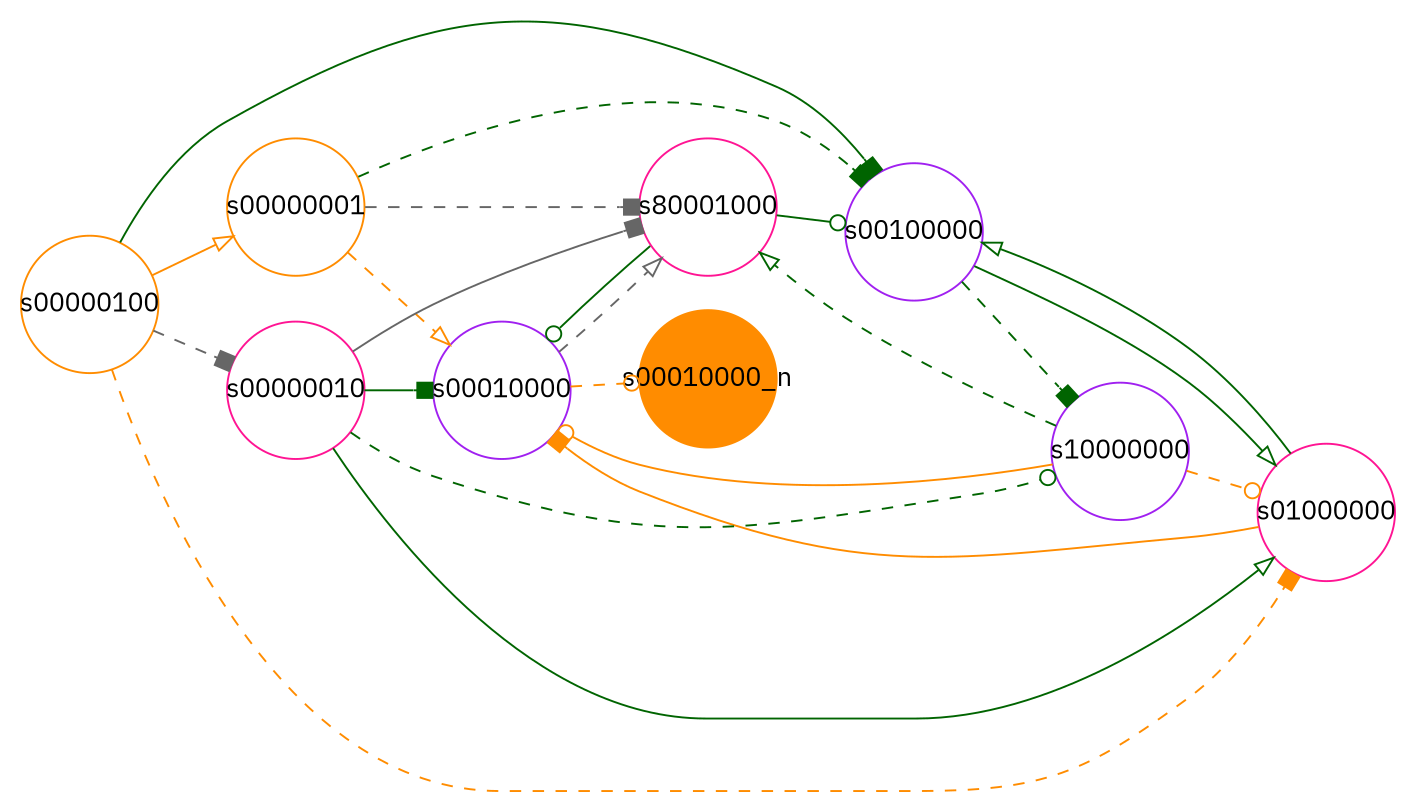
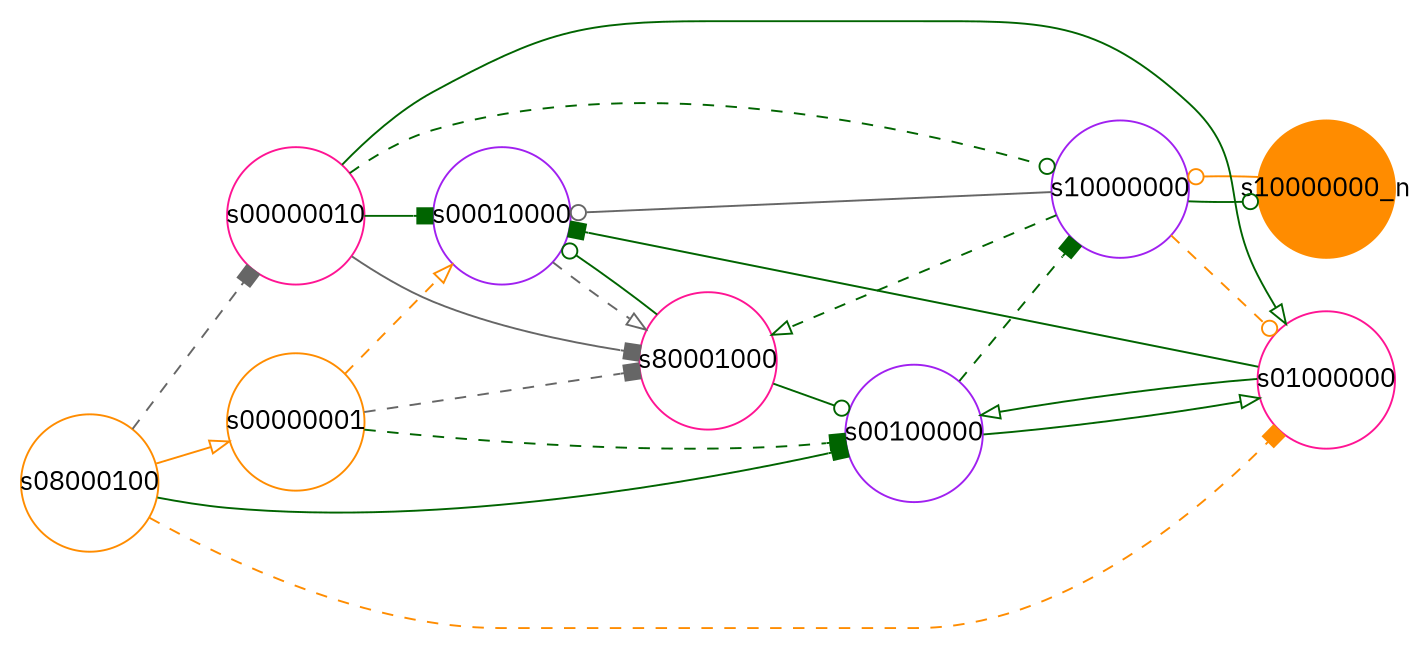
none -> (1326, 189)
(90, 304) -> (90, 483)
(708, 379) -> none
(810, 485) -> (819, 202)
(903, 556) -> (923, 300)
